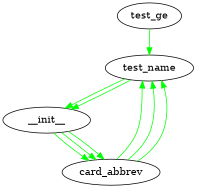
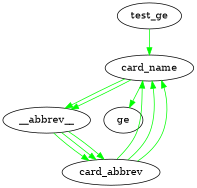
(149, 68) -> (149, 68)
(47, 120) -> (47, 120)
none -> (123, 120)
